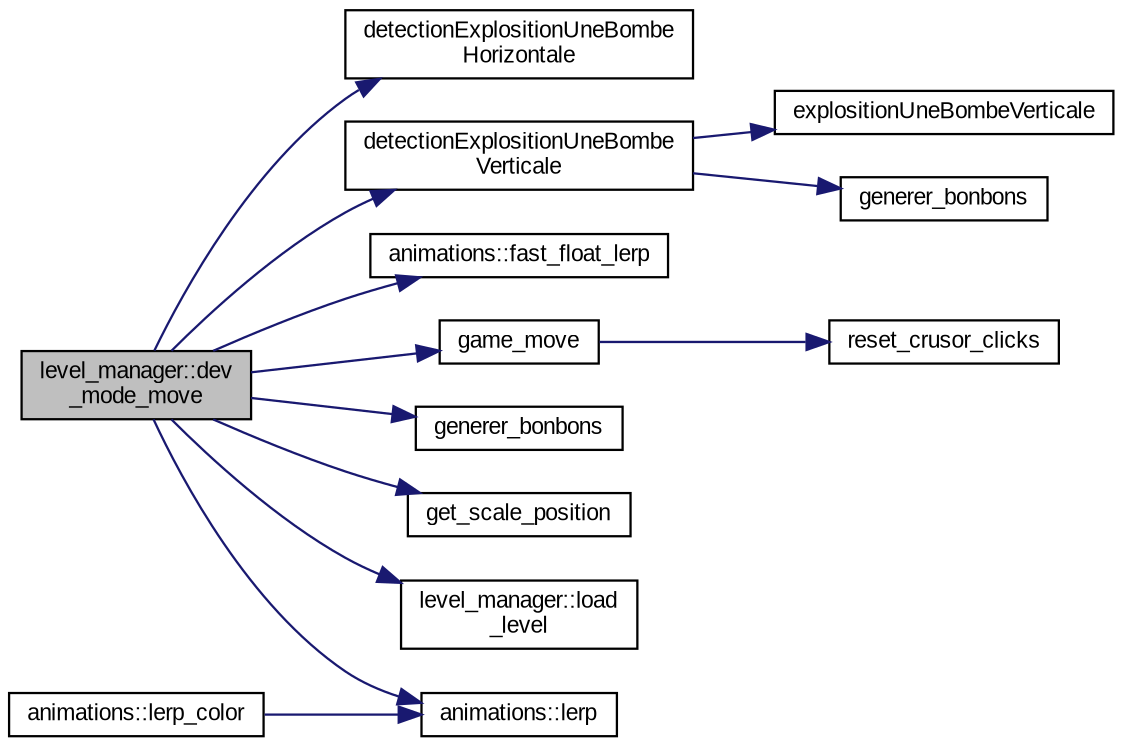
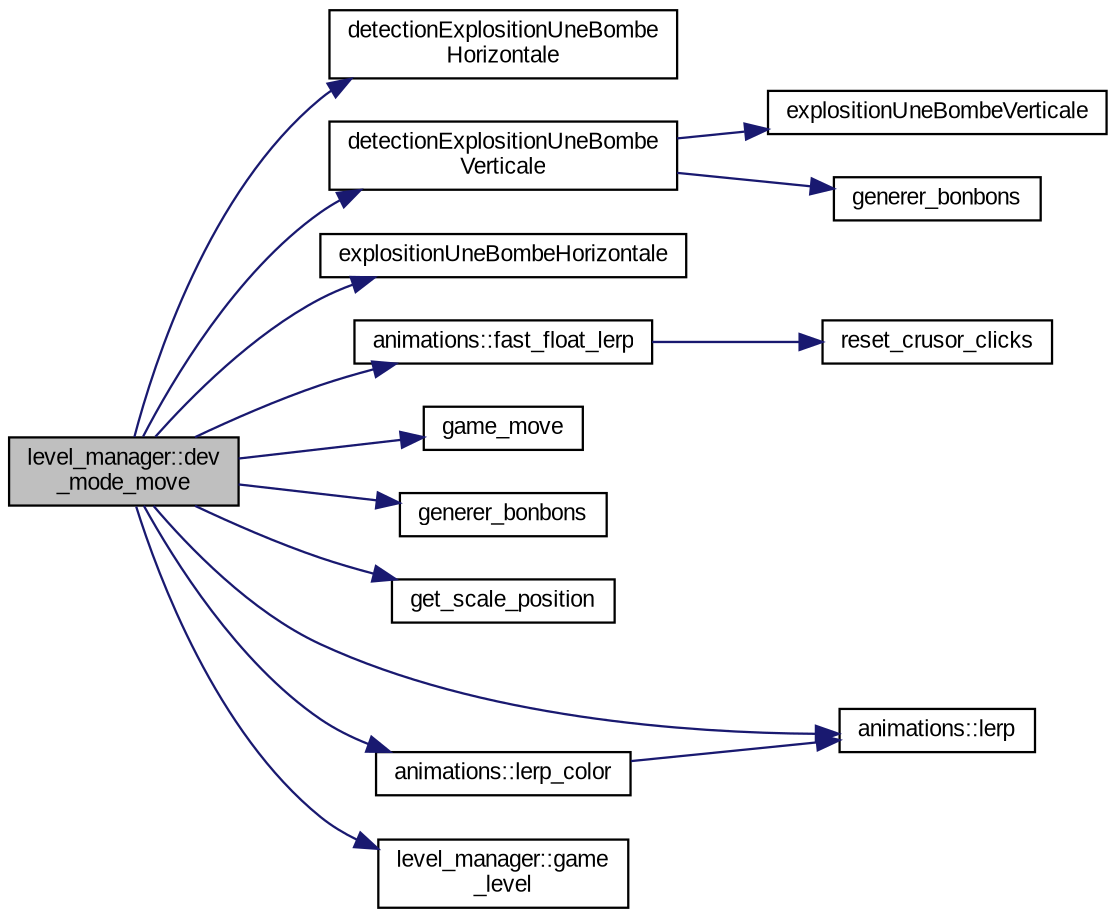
none -> (503, 256)
(703, 342) -> (726, 342)
(519, 615) -> (503, 874)
none -> (238, 643)
